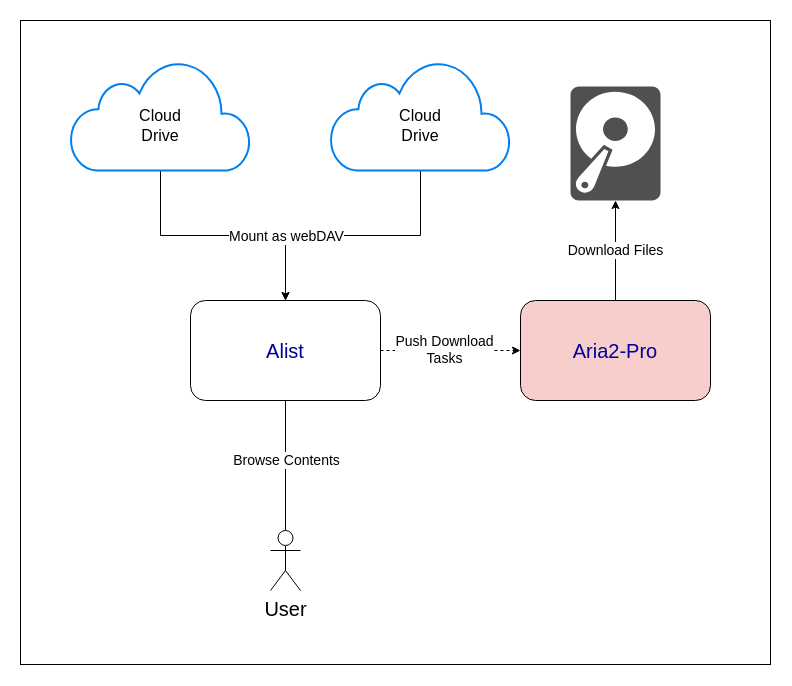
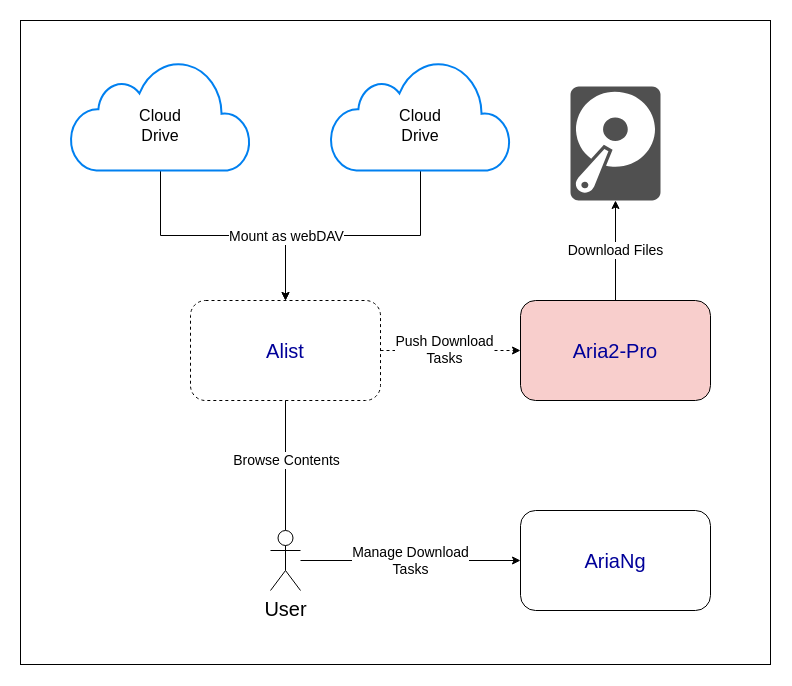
(286, 351) -> (286, 351)
none -> (327, 561)
none -> (616, 561)
